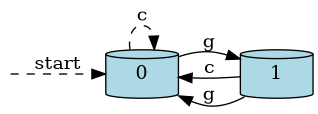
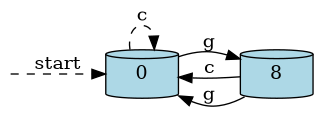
(277, 74) -> (277, 74)
